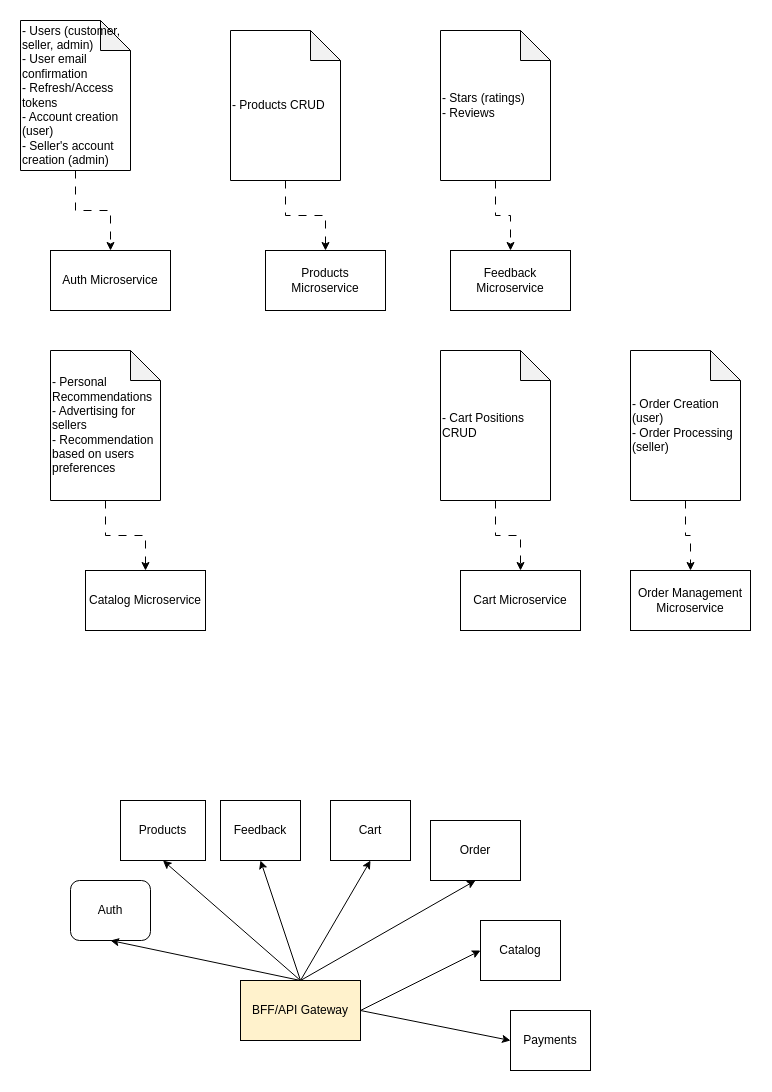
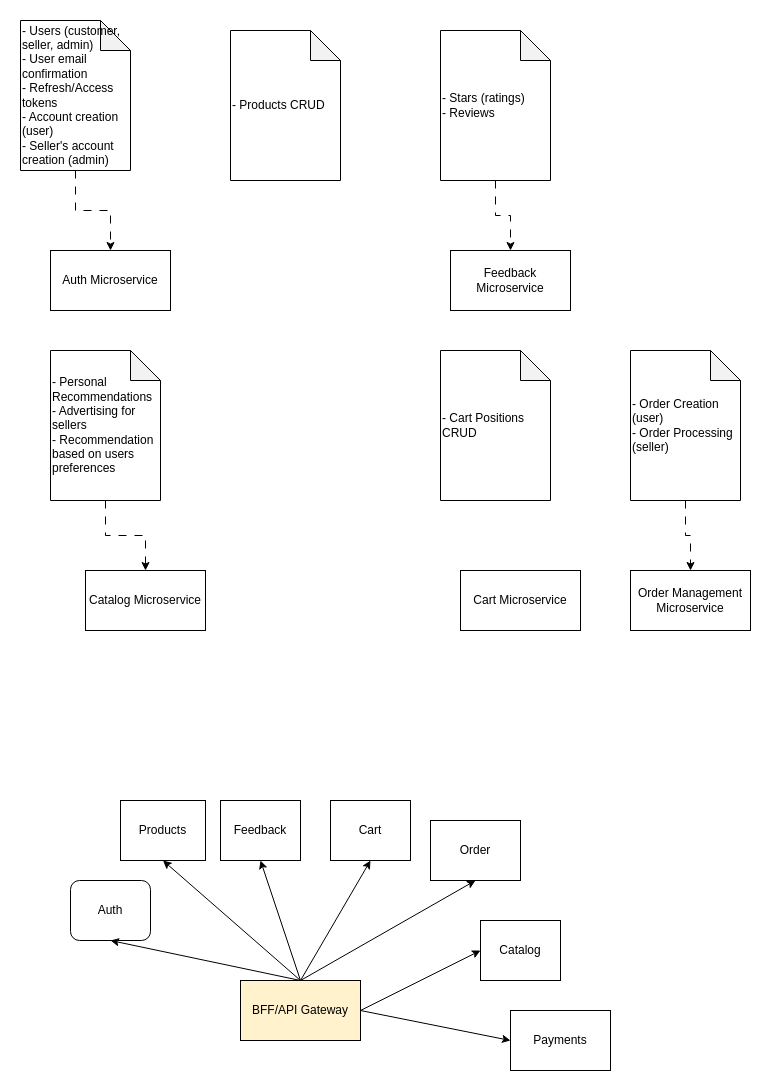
(302, 216) -> none
(326, 281) -> none
(508, 536) -> none
(551, 1041) -> (561, 1041)
